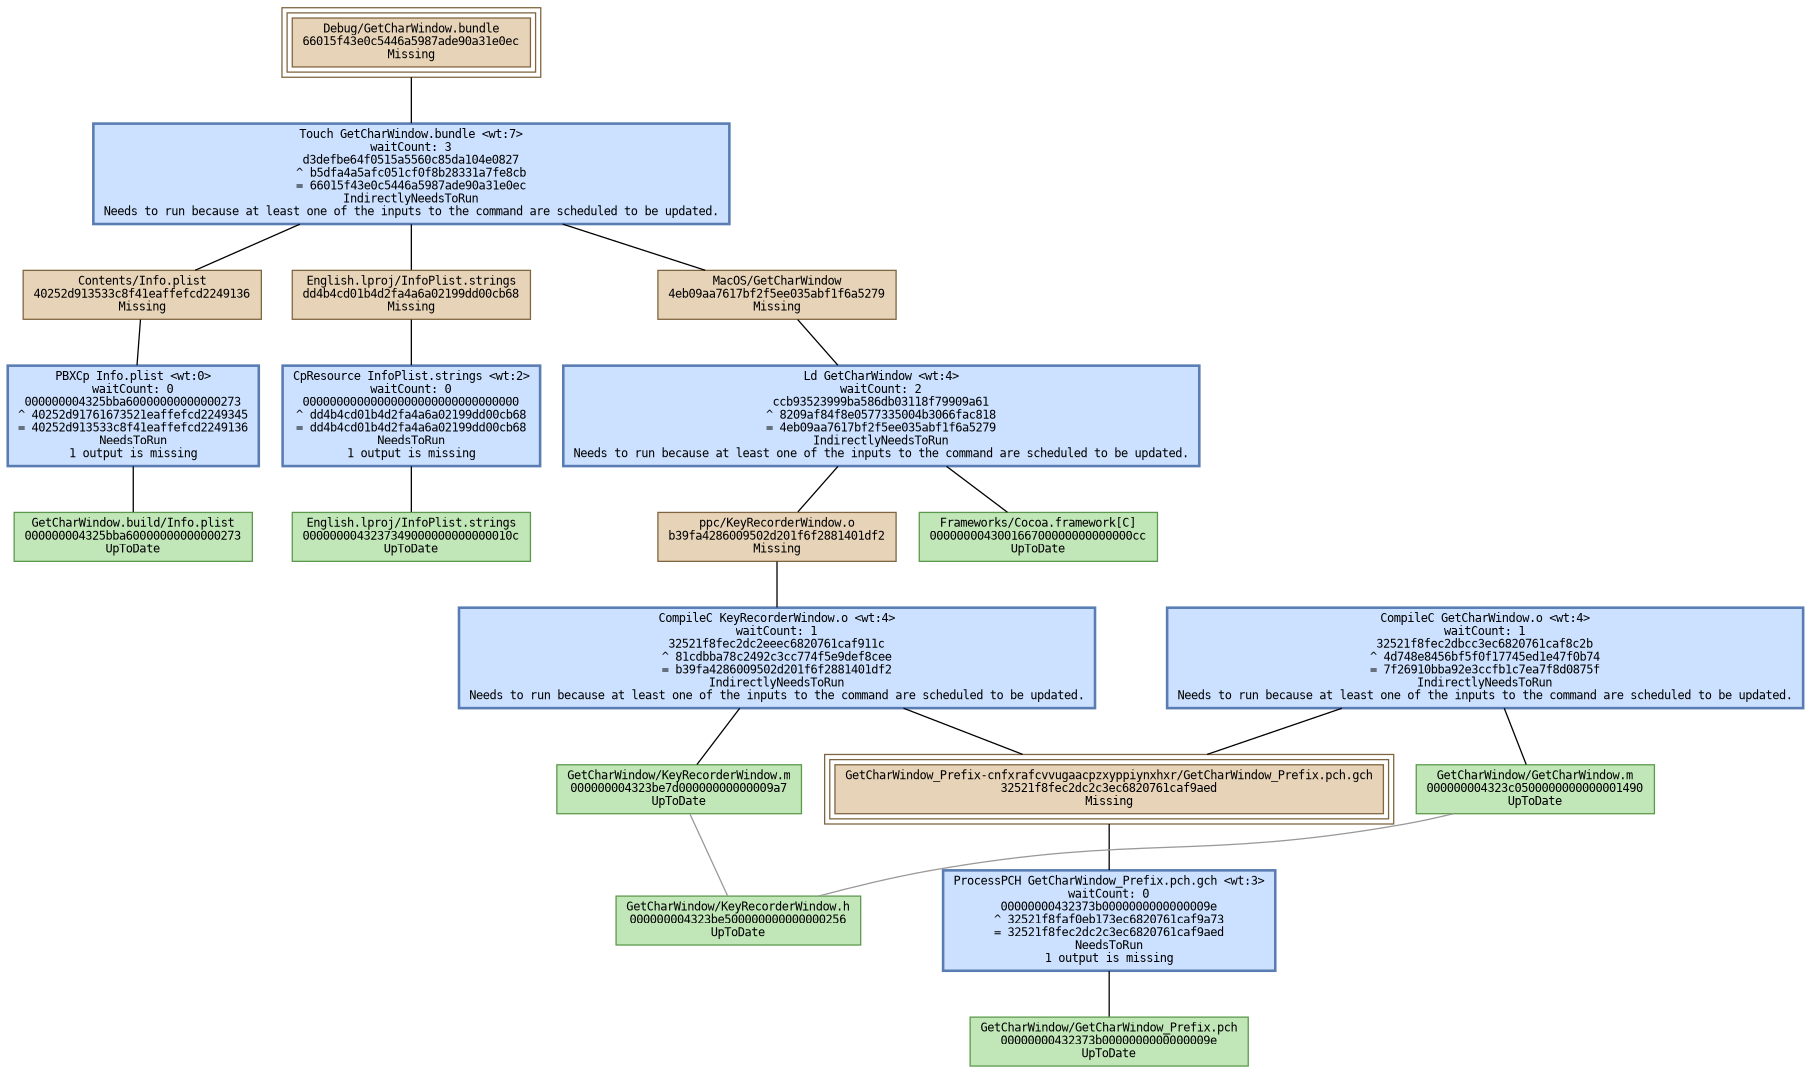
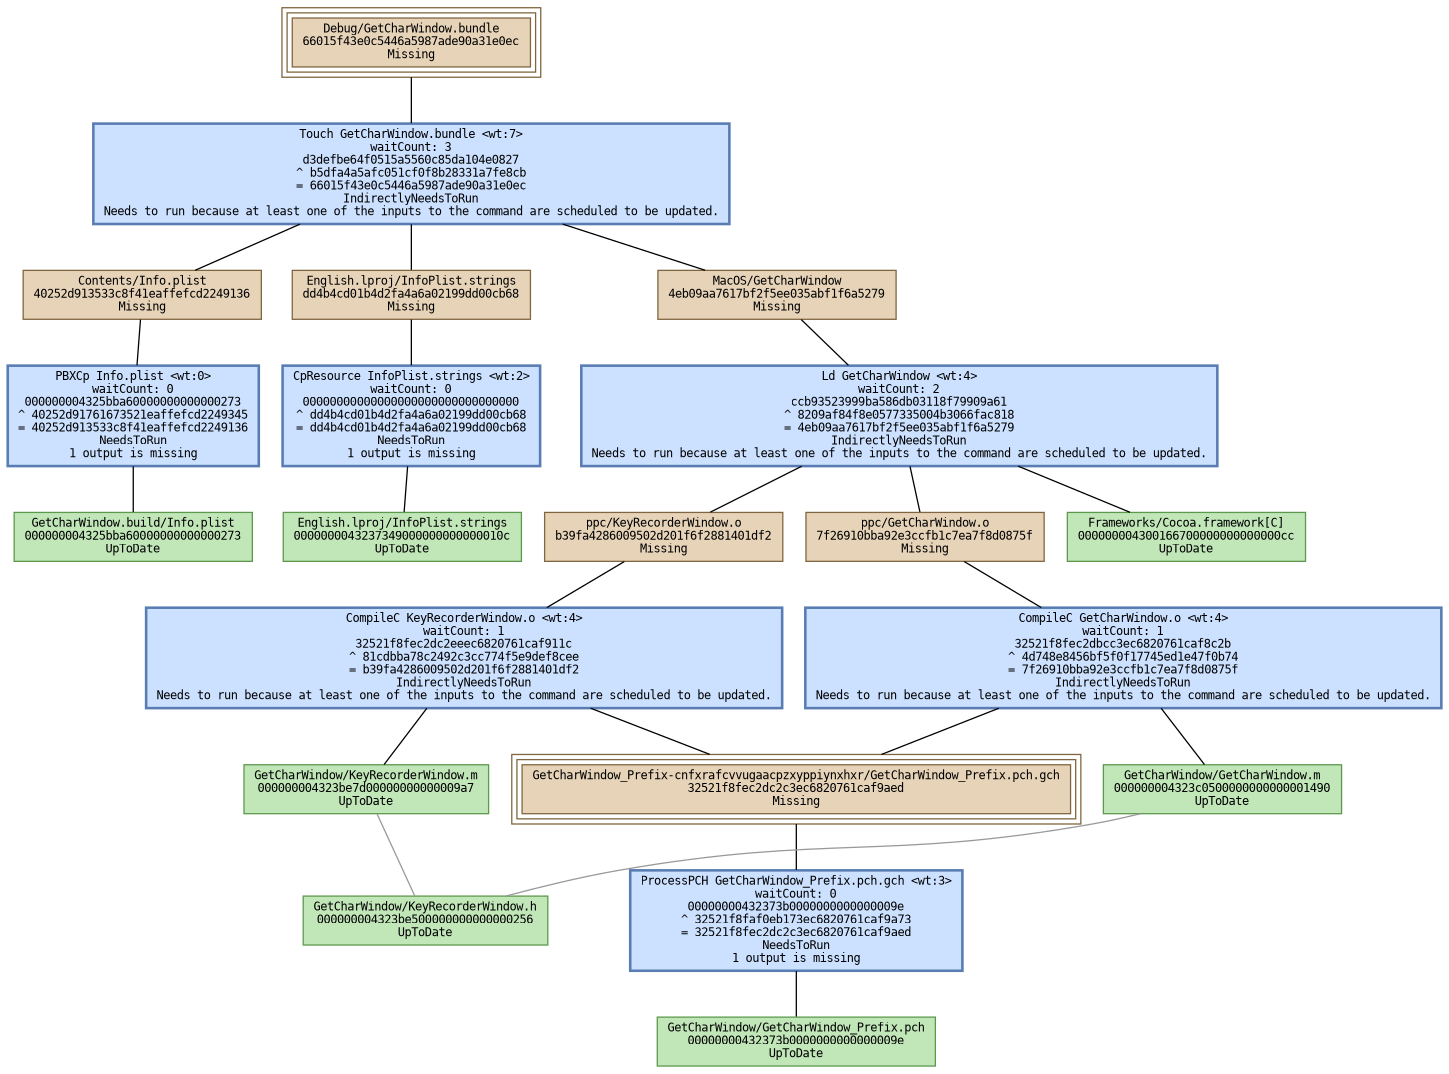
none -> (925, 537)
